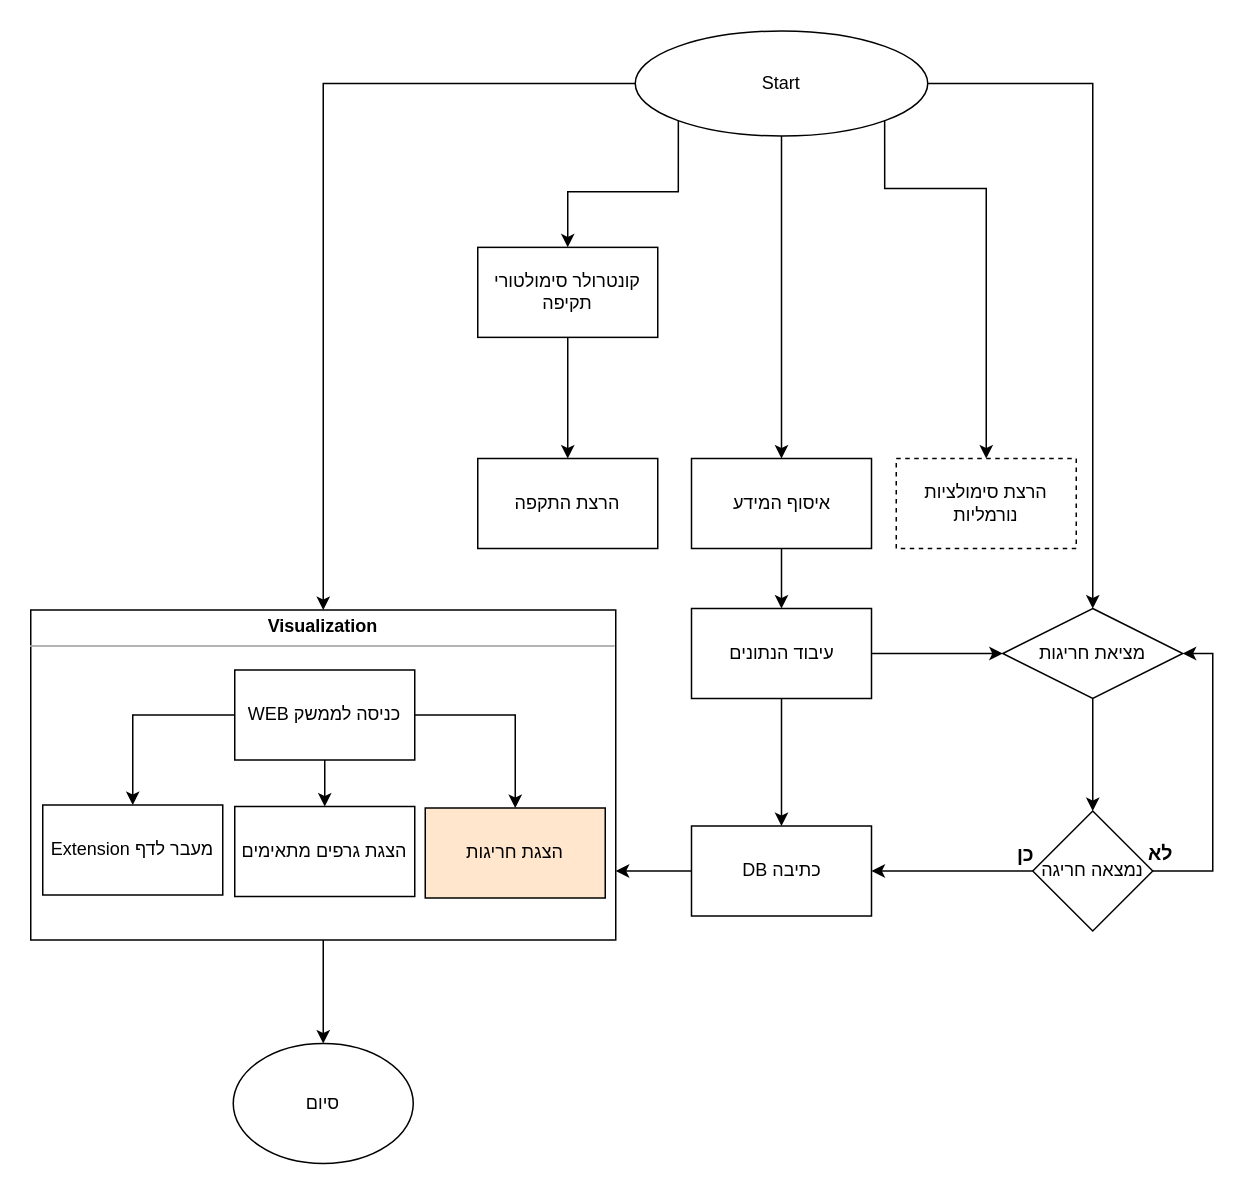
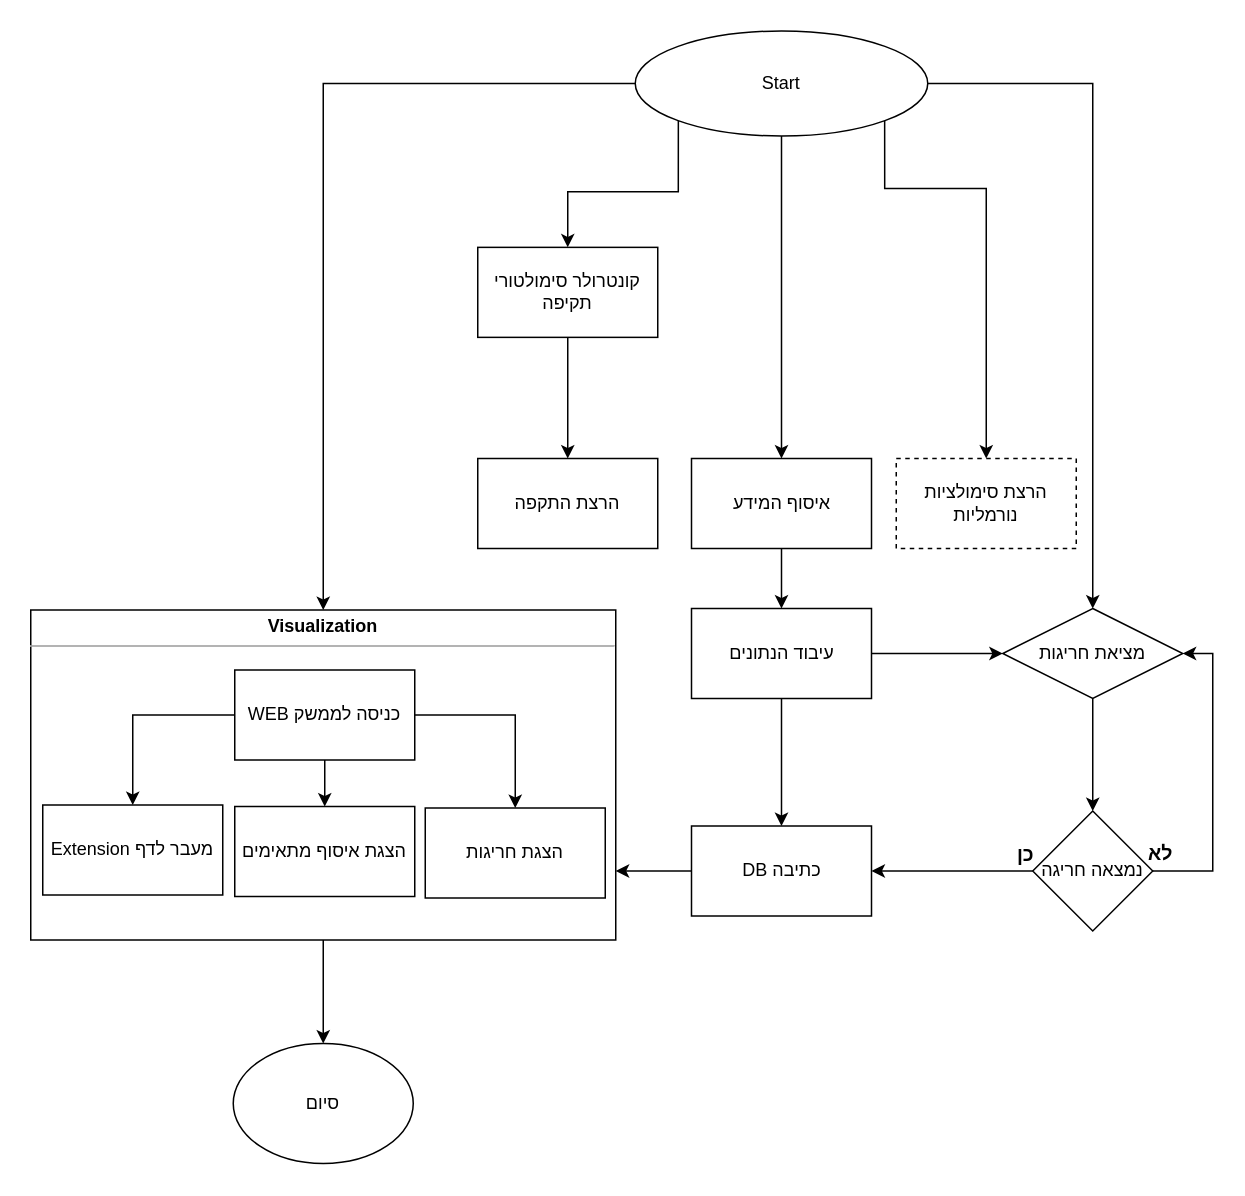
(325, 851) -> (325, 851)
(515, 853) -> (515, 853)
